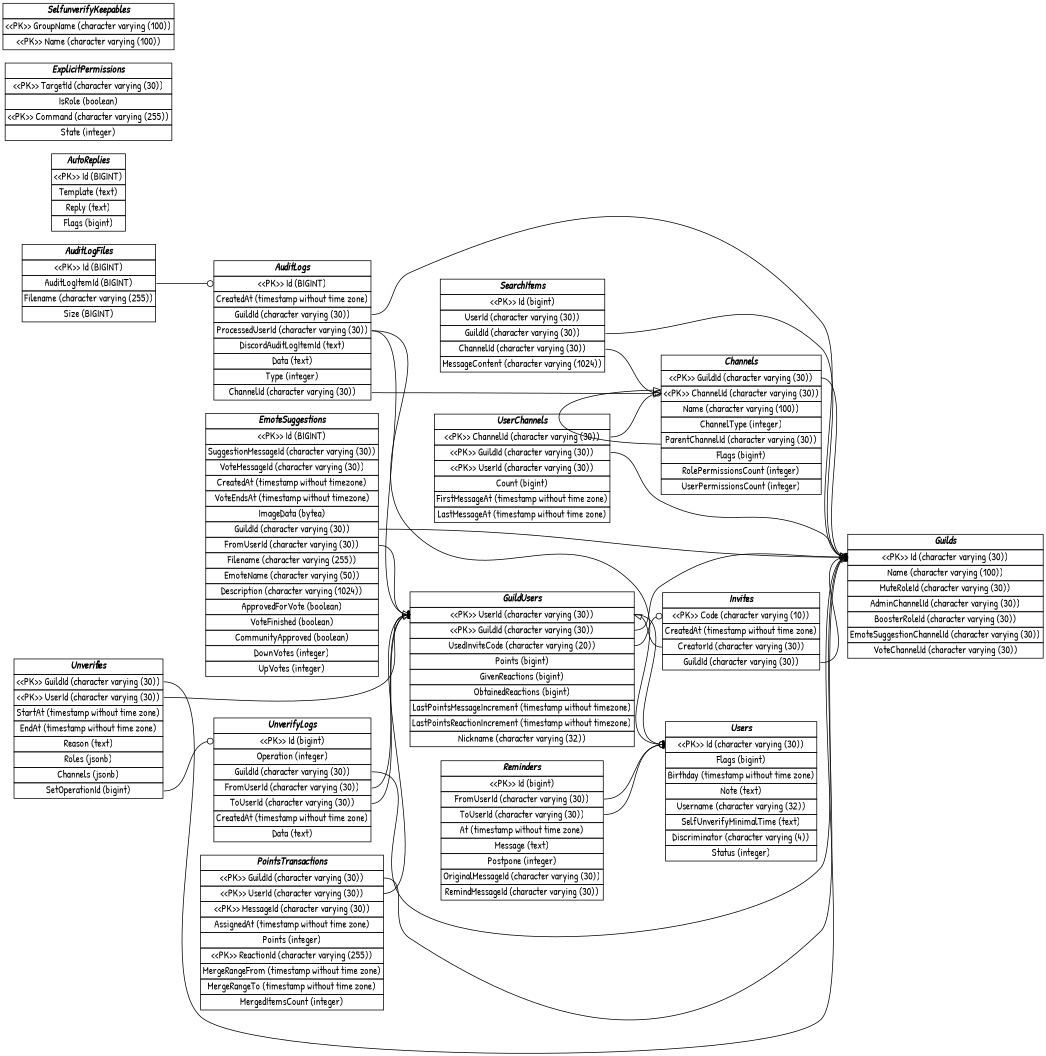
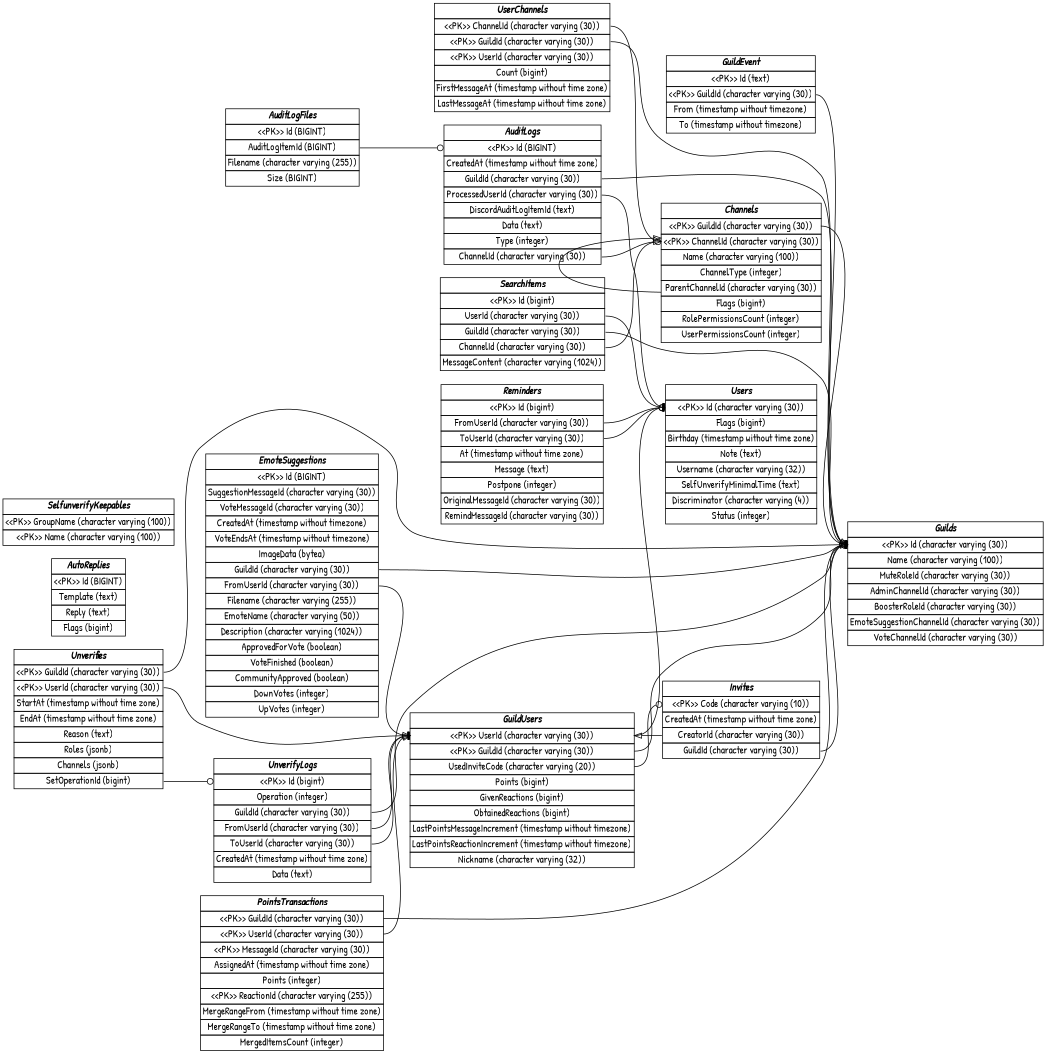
none -> (741, 94)
(88, 101) -> none
none -> (635, 360)
(389, 501) -> none
